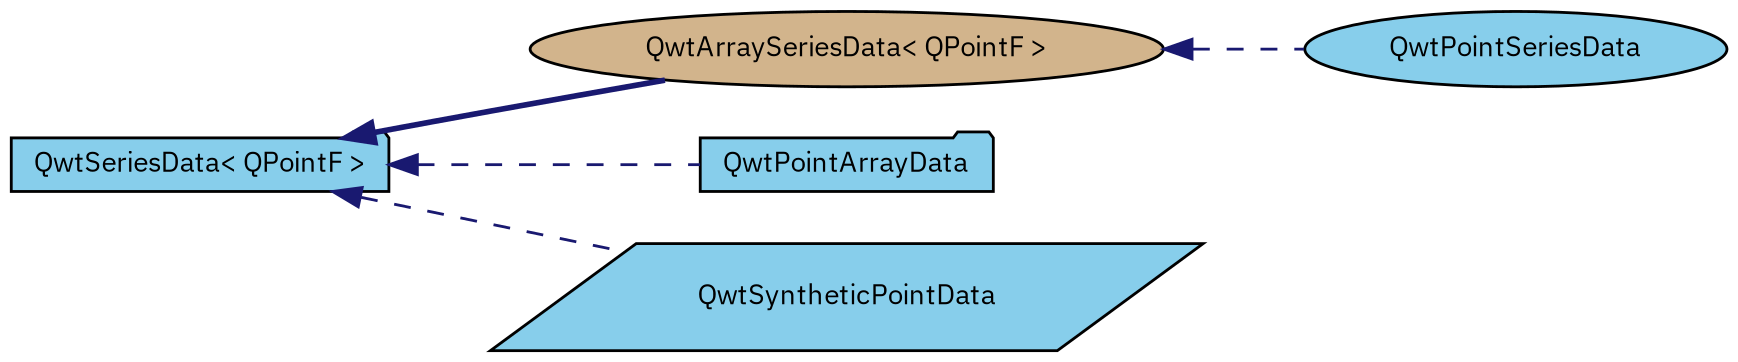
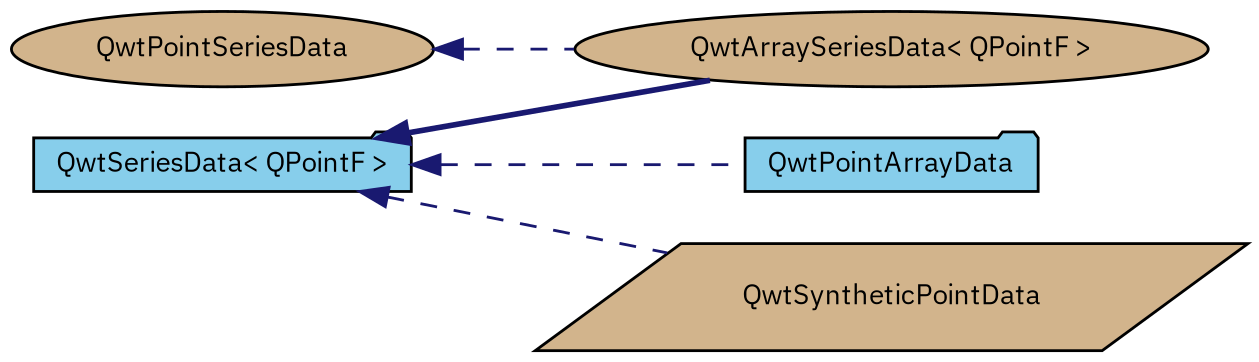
(1248, 49) -> (518, 49)
(1516, 49) -> (222, 49)
(847, 297) -> (892, 297)
